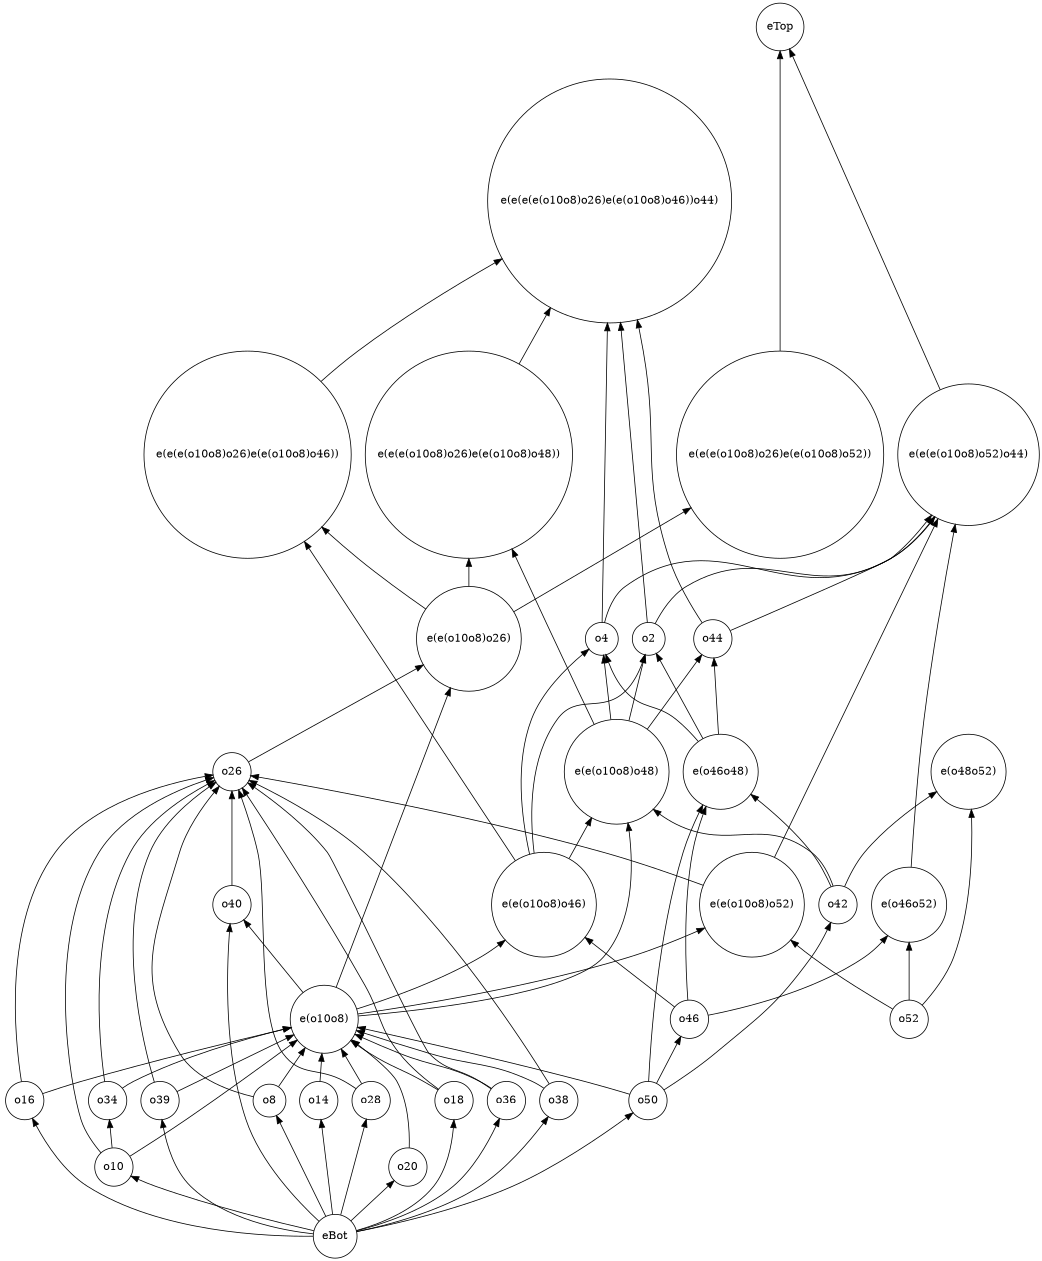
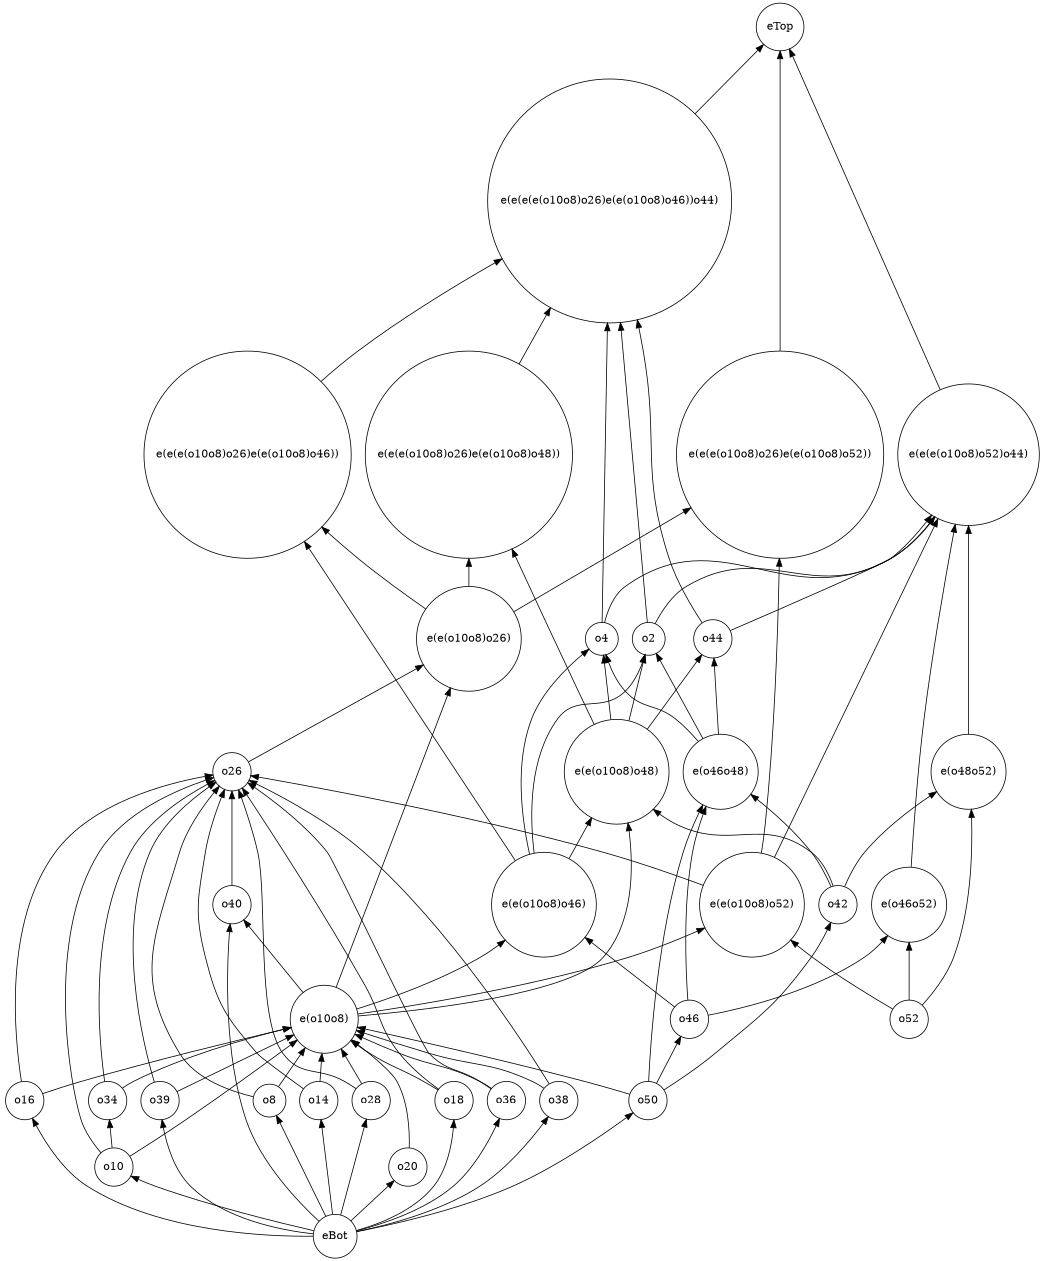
none -> (726, 82)
none -> (969, 634)
none -> (774, 710)
none -> (206, 960)
